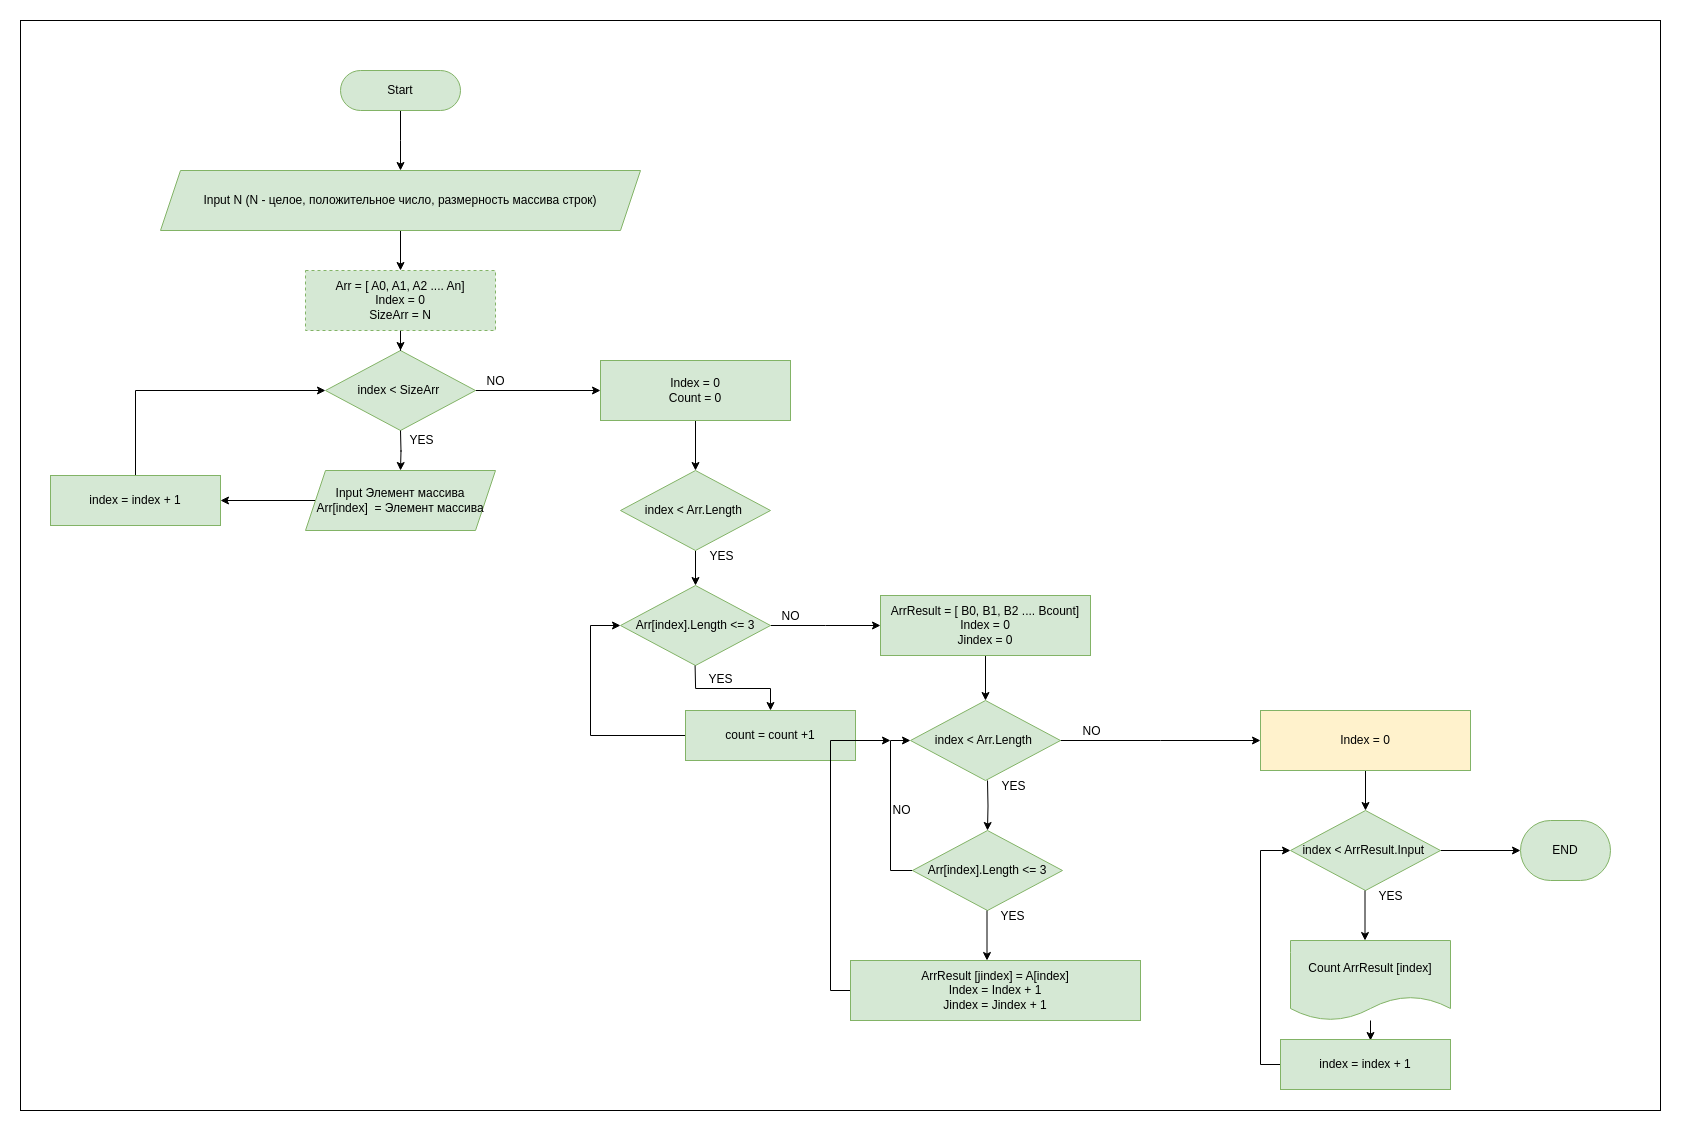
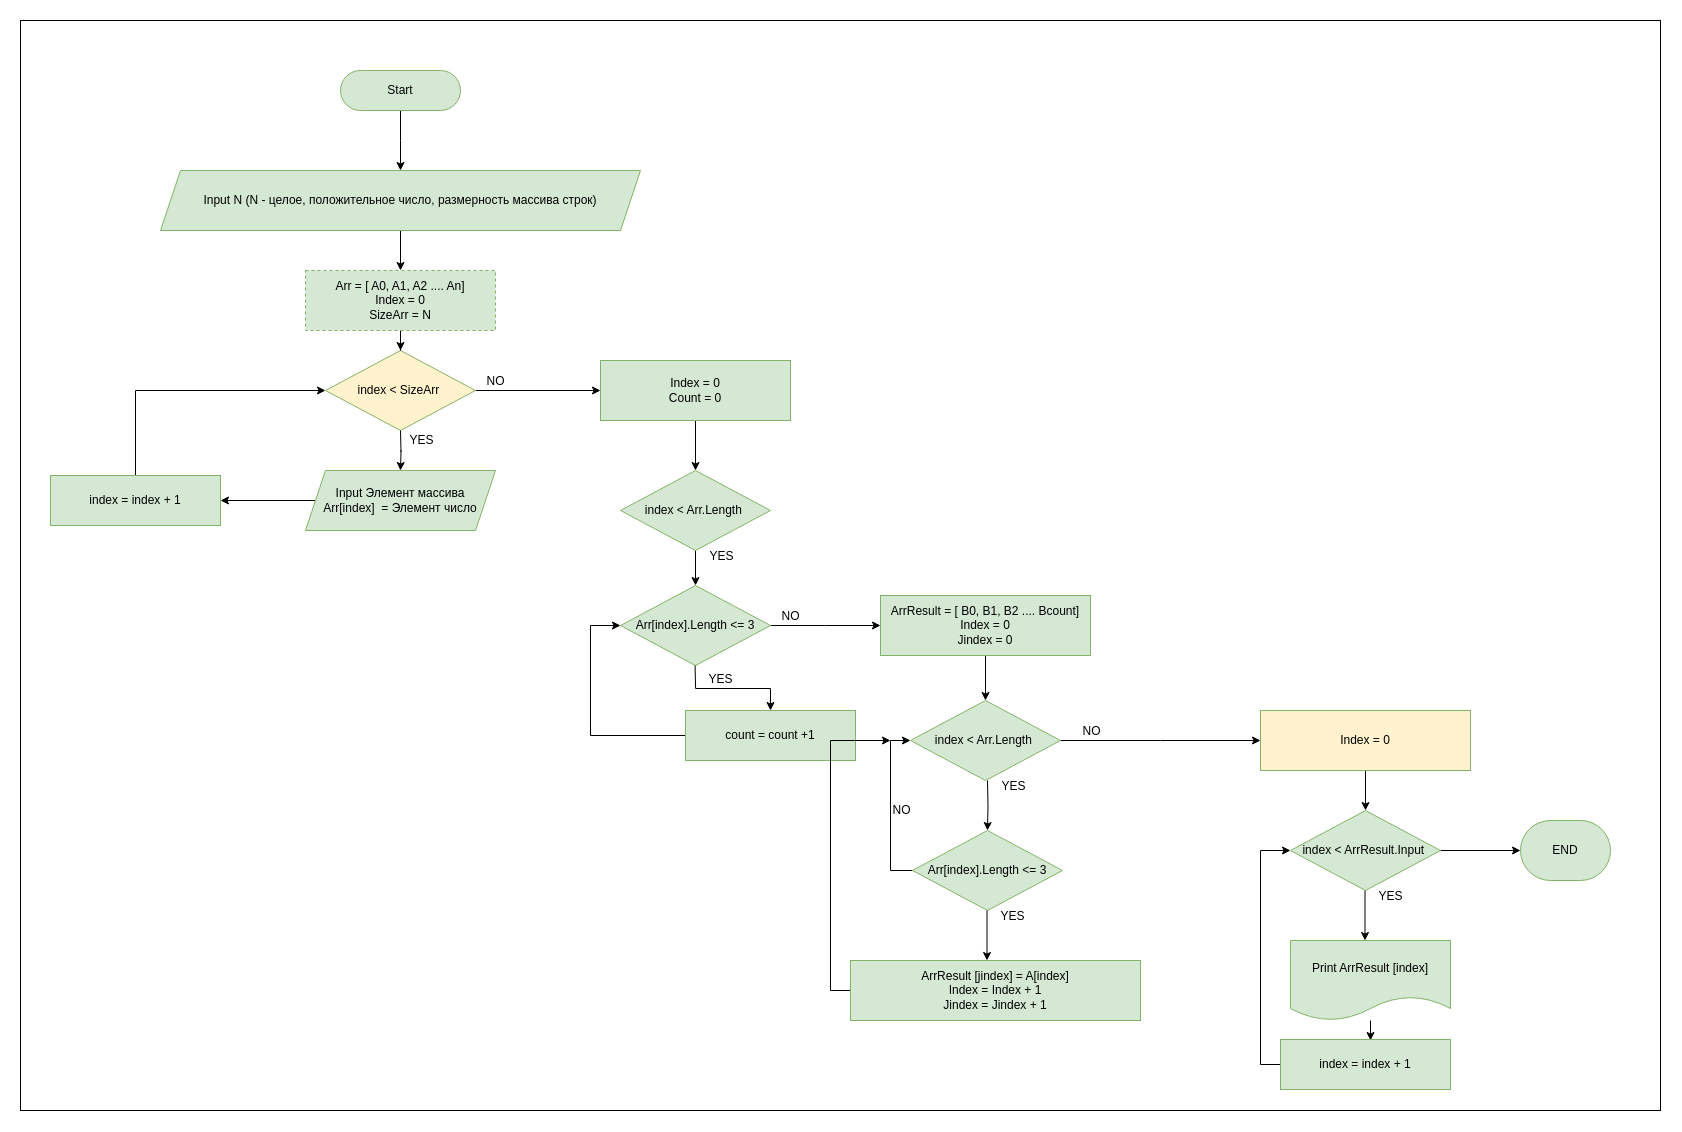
(401, 391) -> (401, 391)
(401, 501) -> (401, 501)
(1371, 969) -> (1371, 969)
